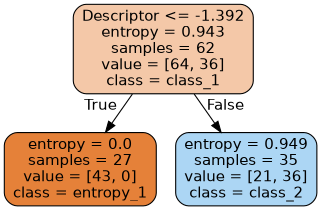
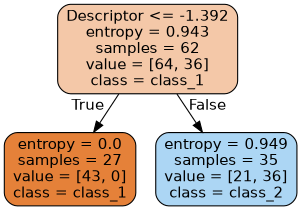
(80, 169) -> (70, 169)
